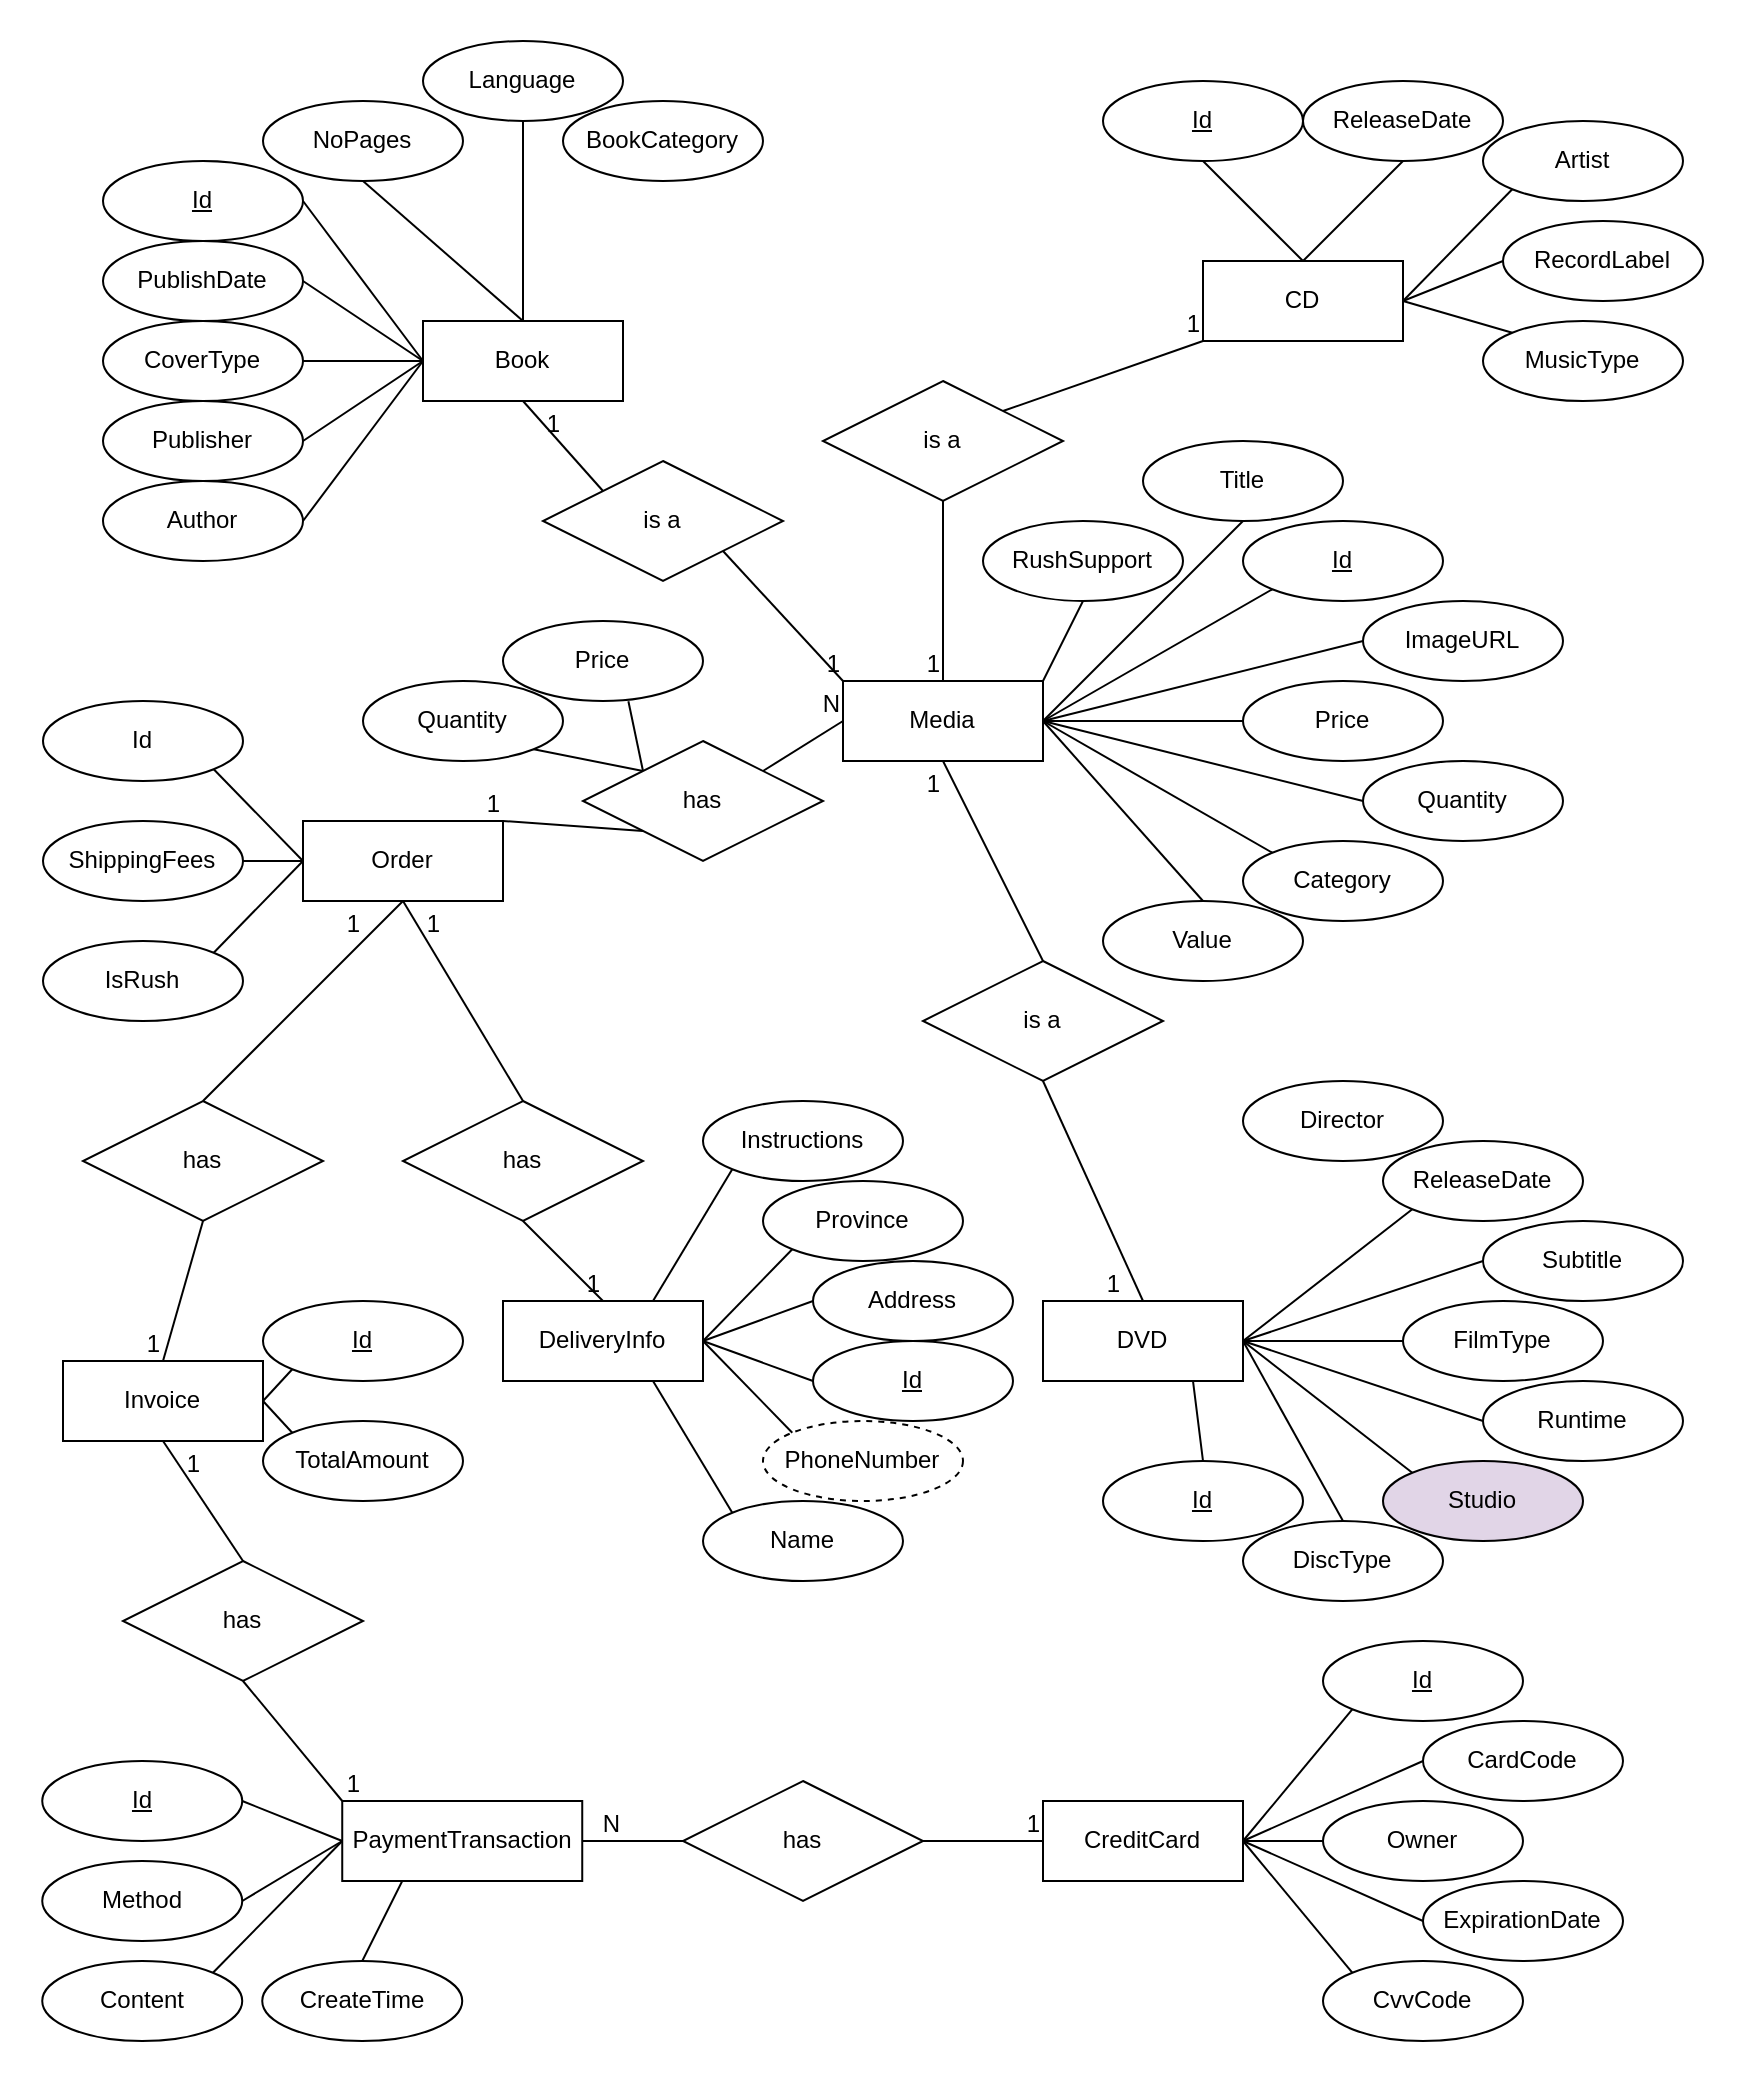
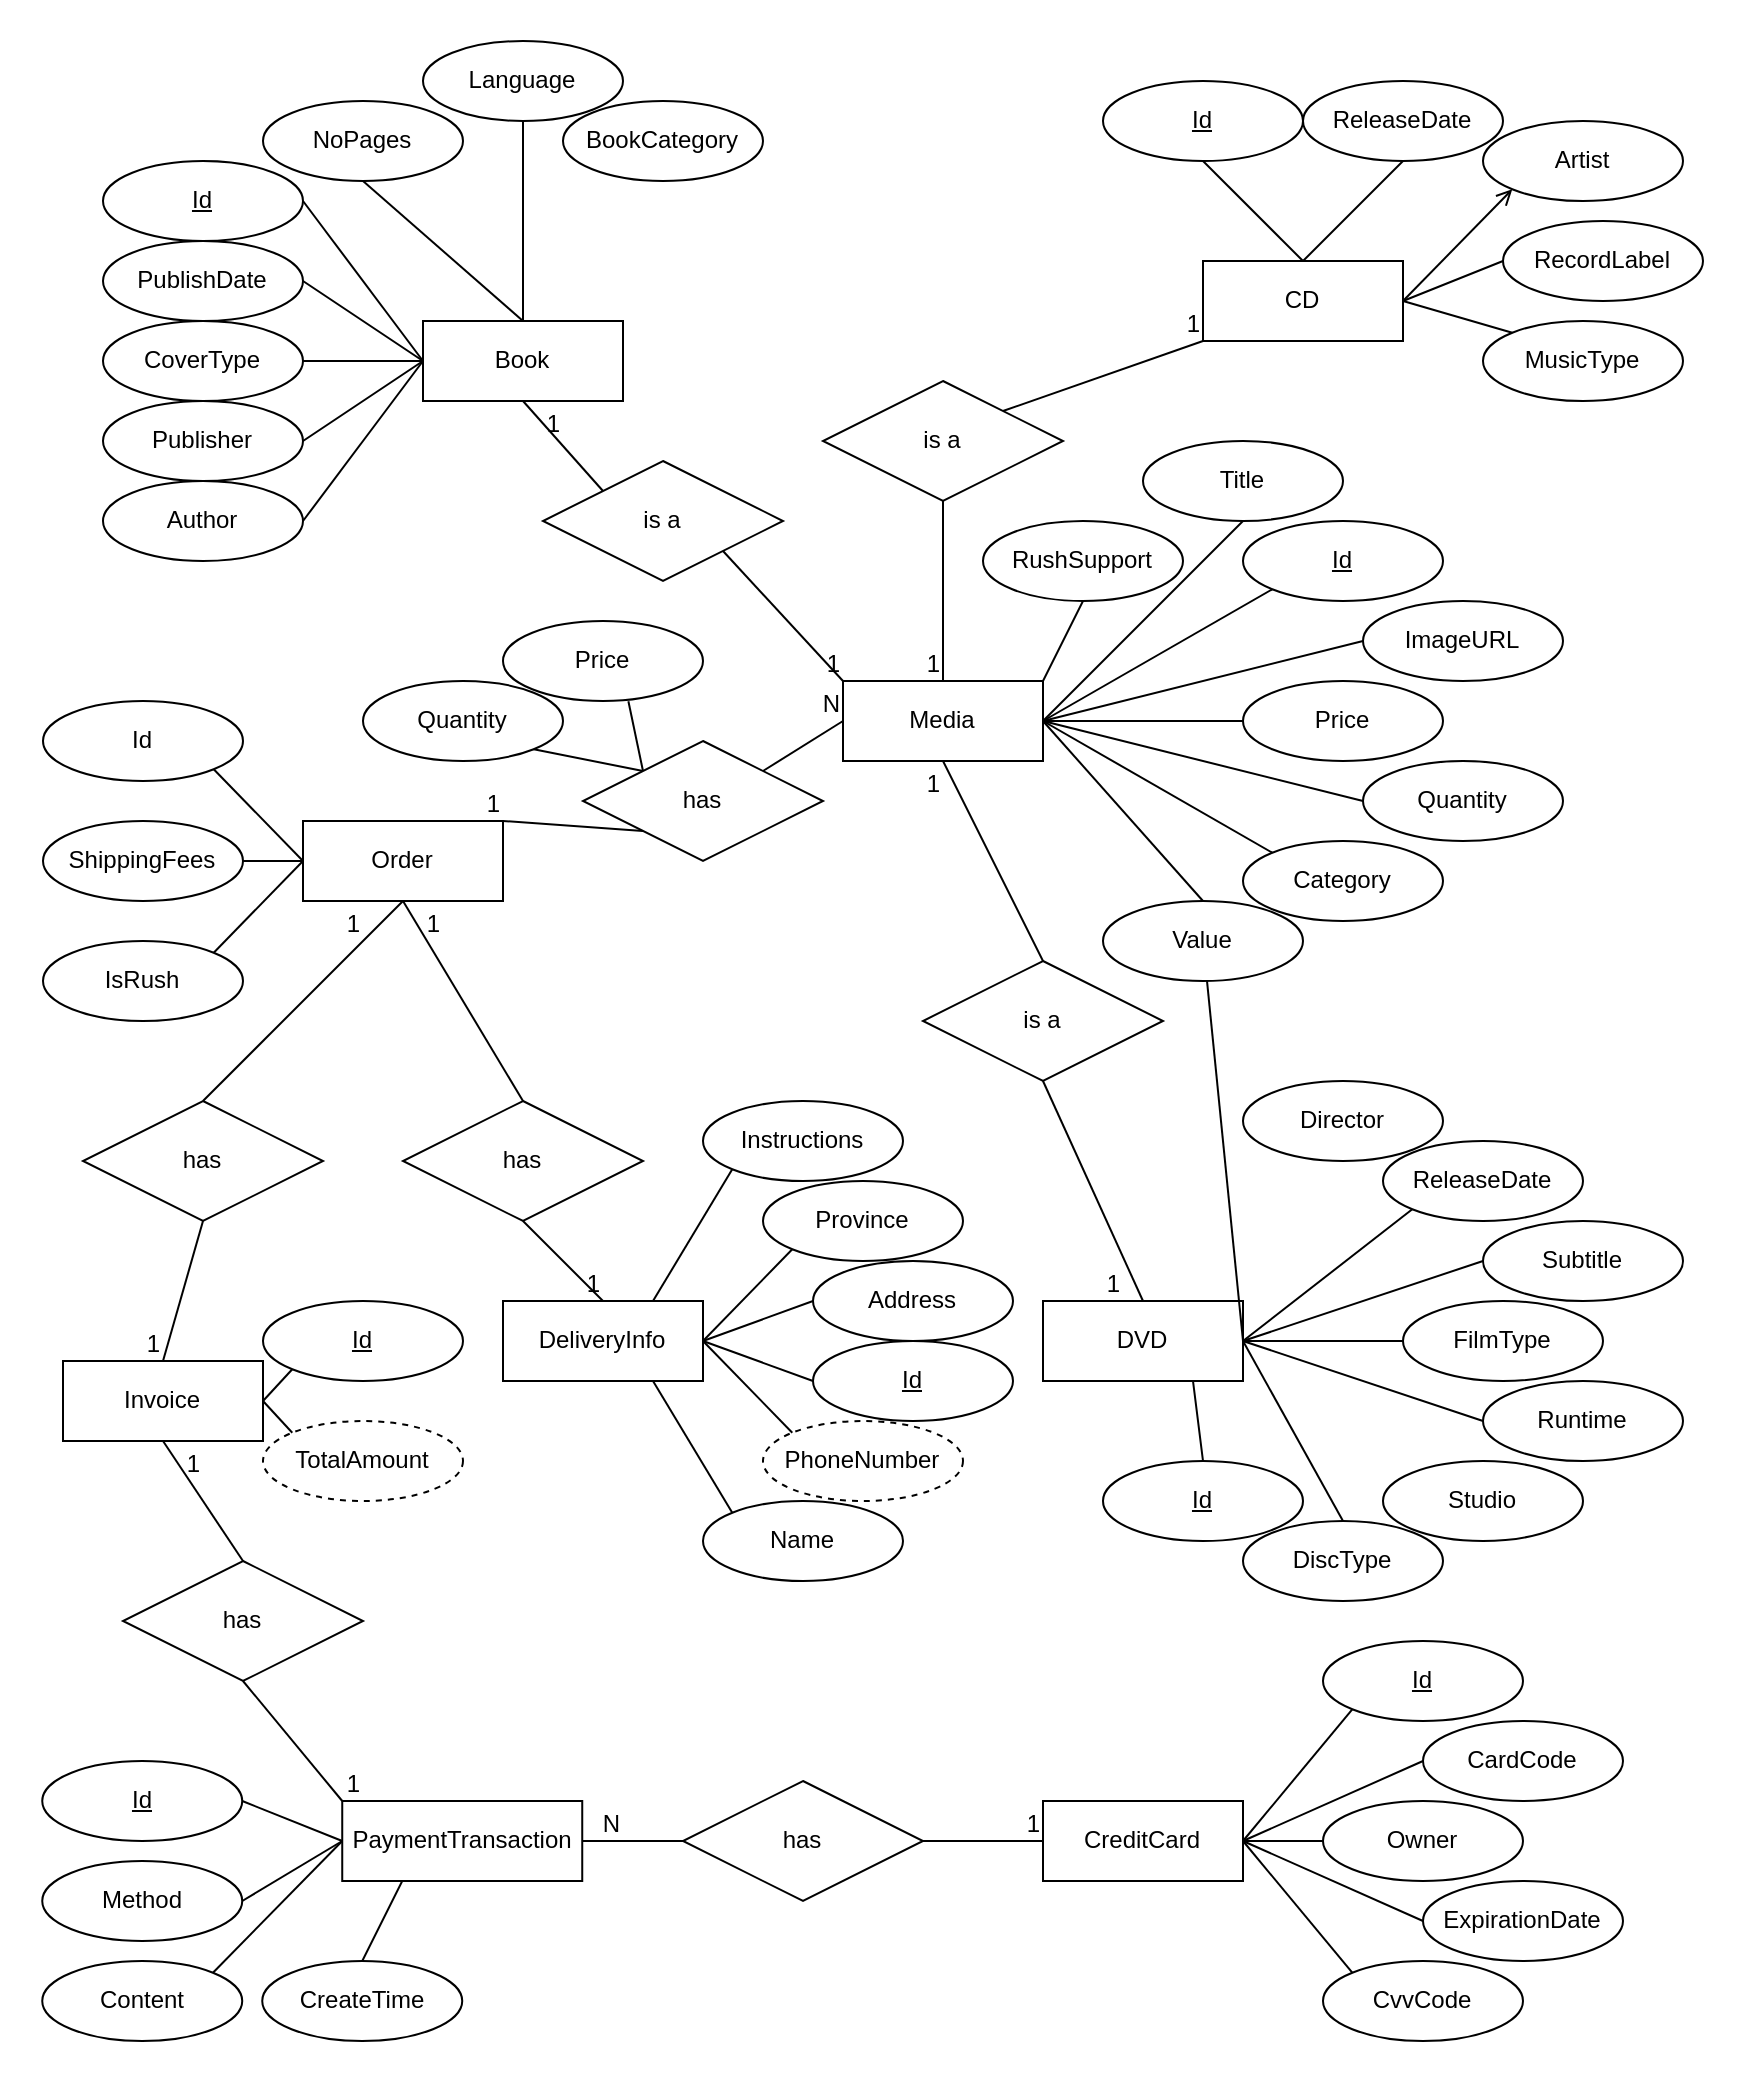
(1507, 194) -> (1507, 195)
(1332, 1410) -> (1225, 1159)
(363, 1461) -> (363, 1461)
(1483, 1501) -> (1483, 1501)
